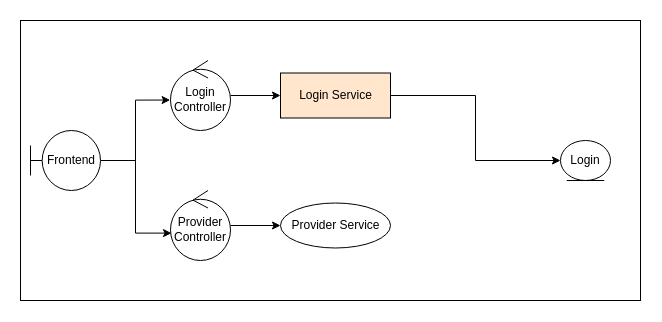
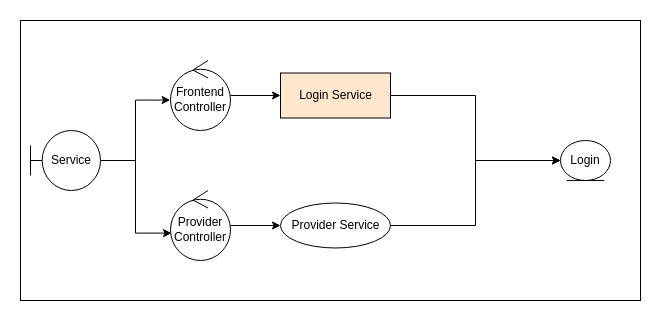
(201, 100) -> (201, 100)
(72, 161) -> (72, 161)
none -> (465, 226)
